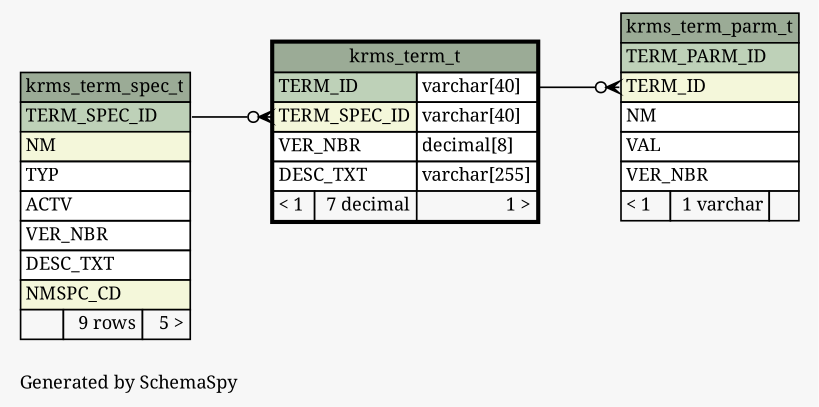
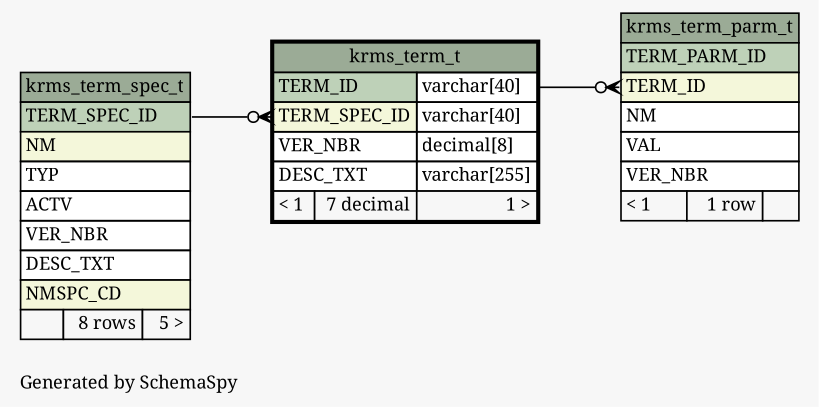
(723, 205) -> (732, 205)
(108, 324) -> (108, 324)
